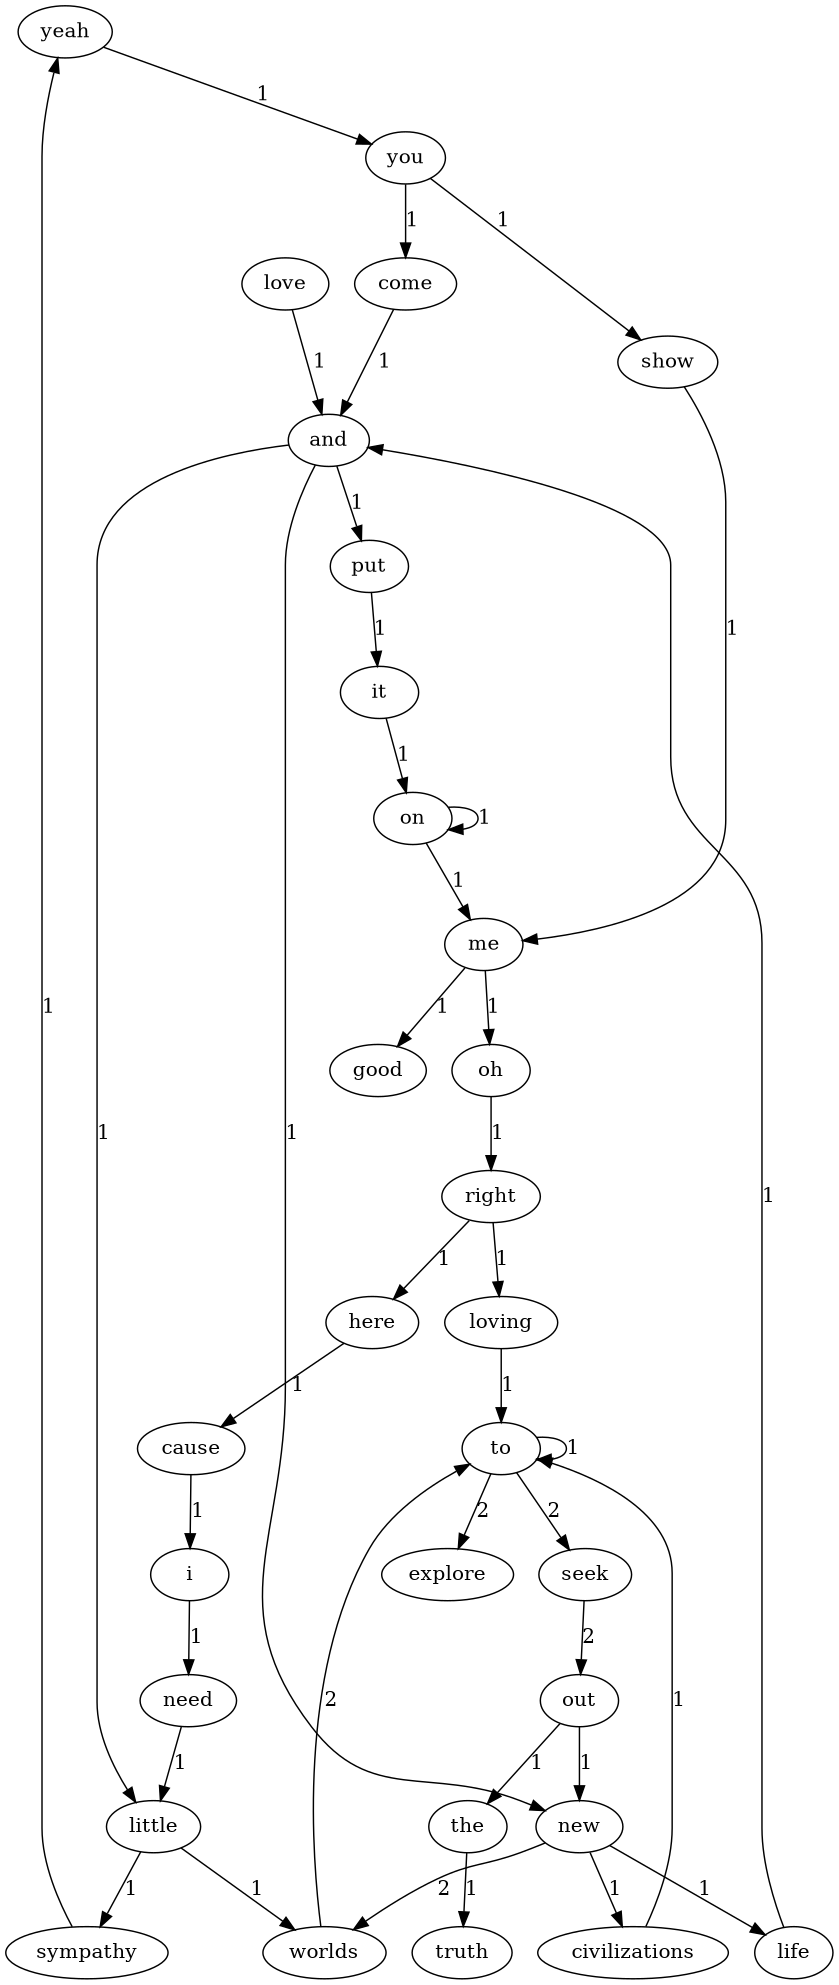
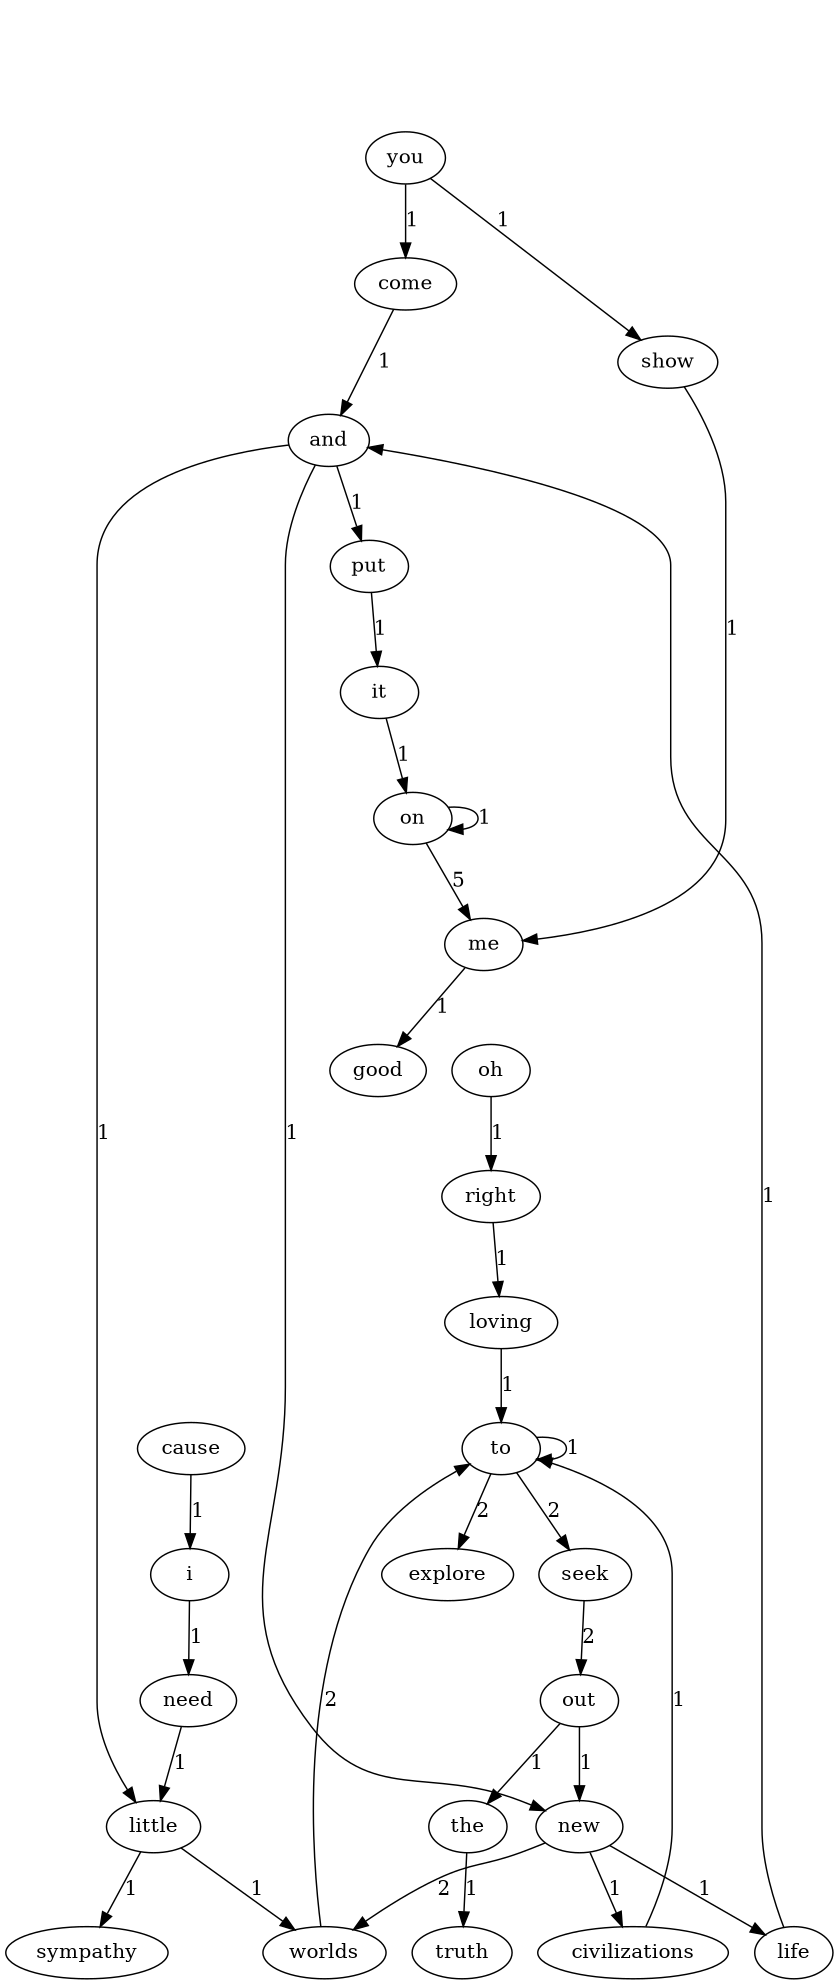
(65, 32) -> none
(285, 284) -> none
(462, 881) -> (462, 881)
(487, 1000) -> none
(372, 1323) -> none
